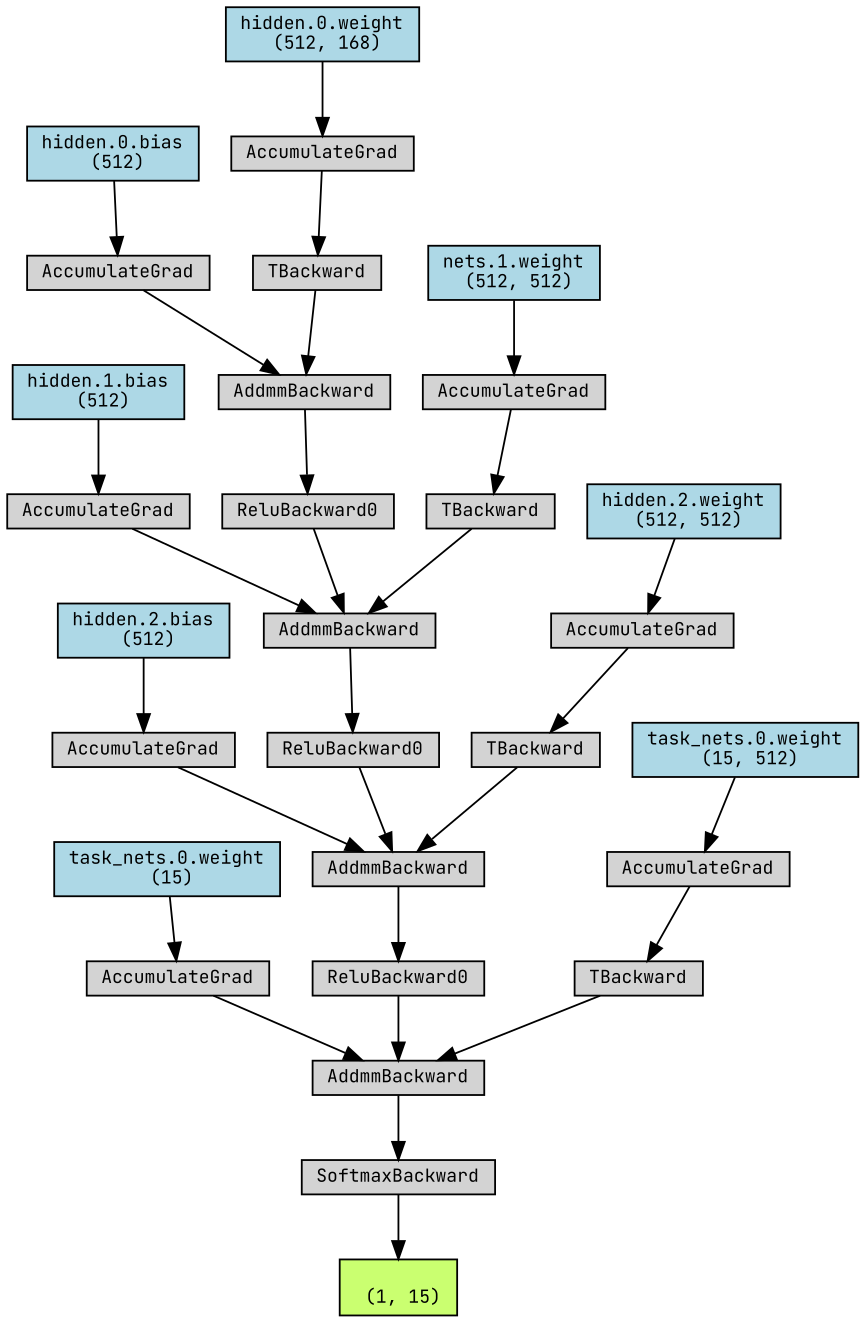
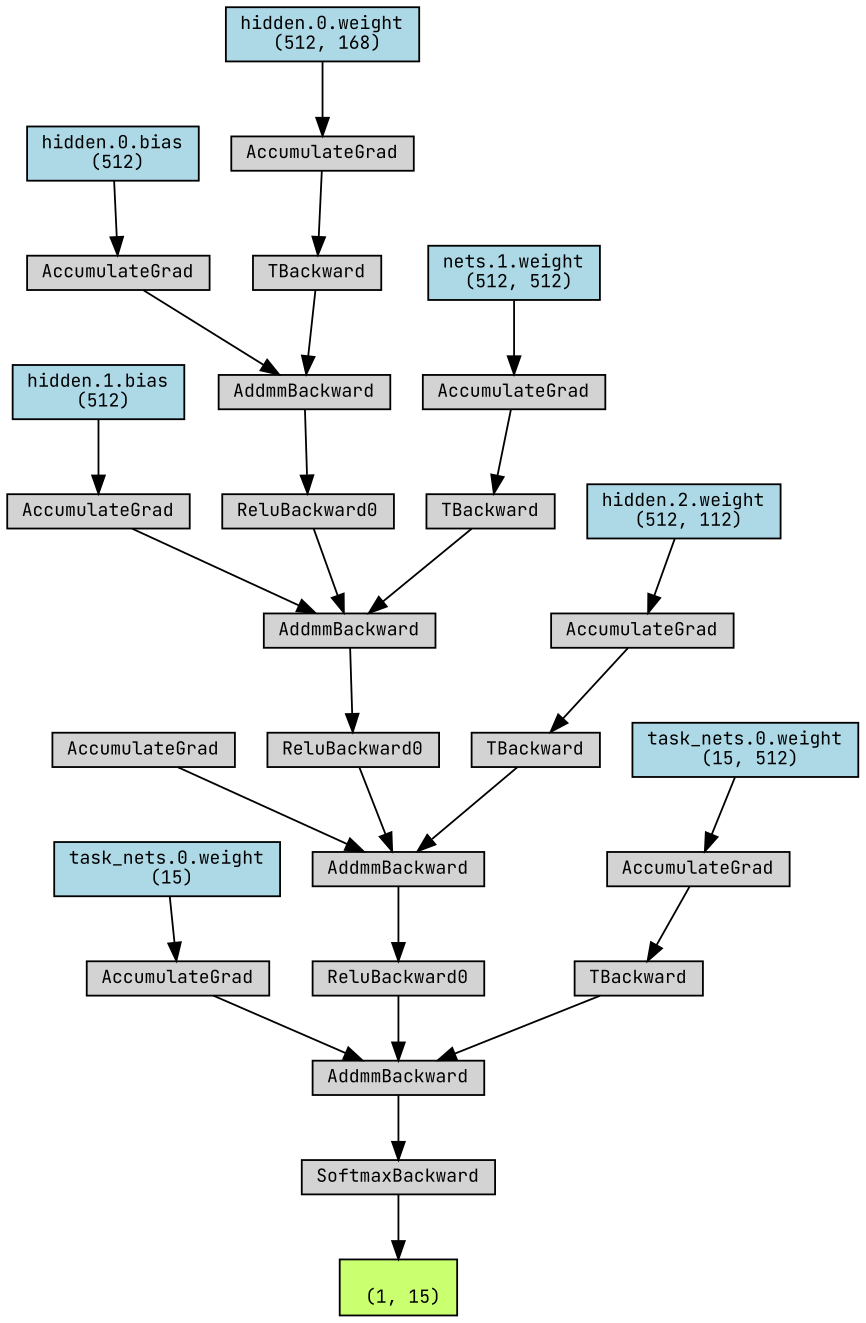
(684, 511) -> (684, 511)
(144, 631) -> none
